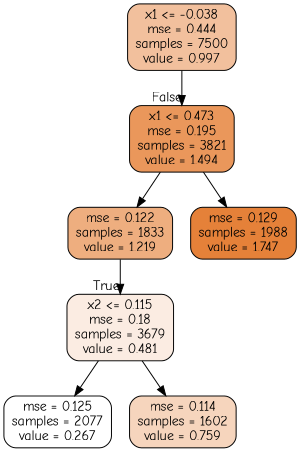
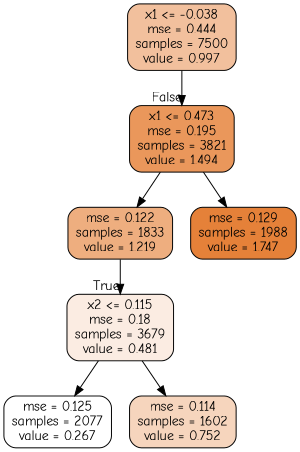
(183, 422) -> (183, 422)
